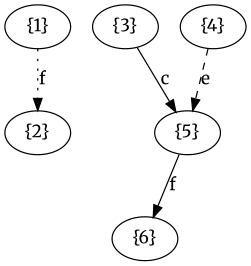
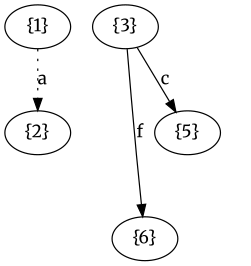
(213, 27) -> none
(43, 80) -> (43, 80)
(169, 180) -> (134, 127)
